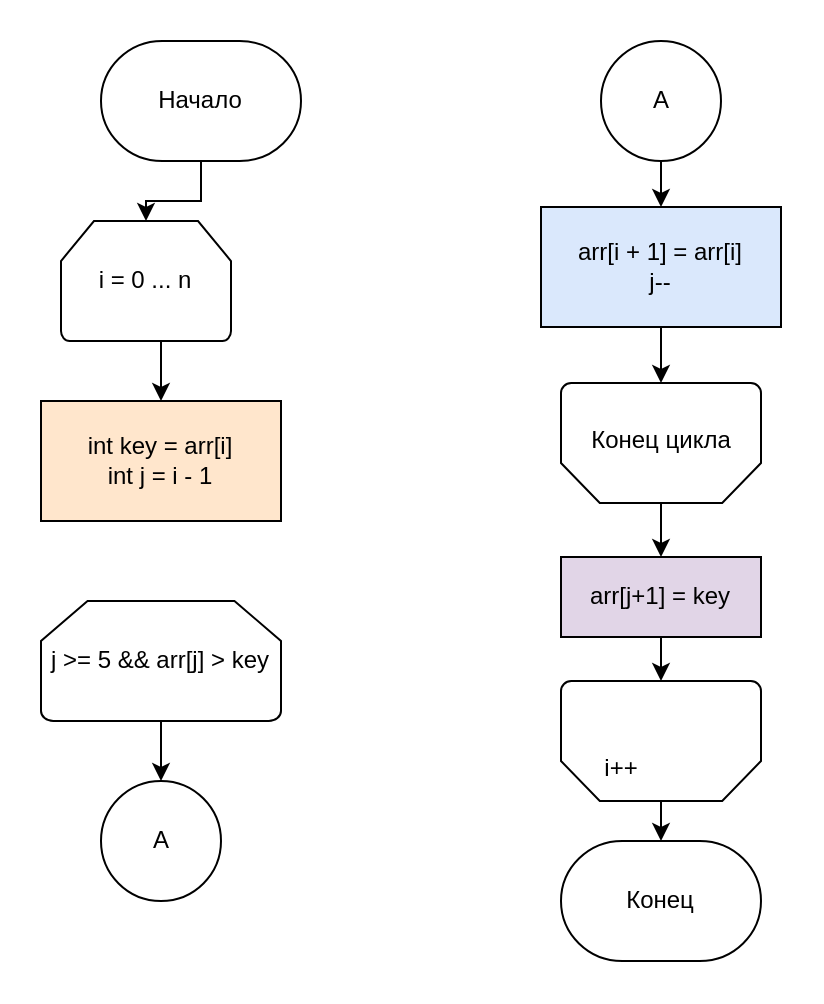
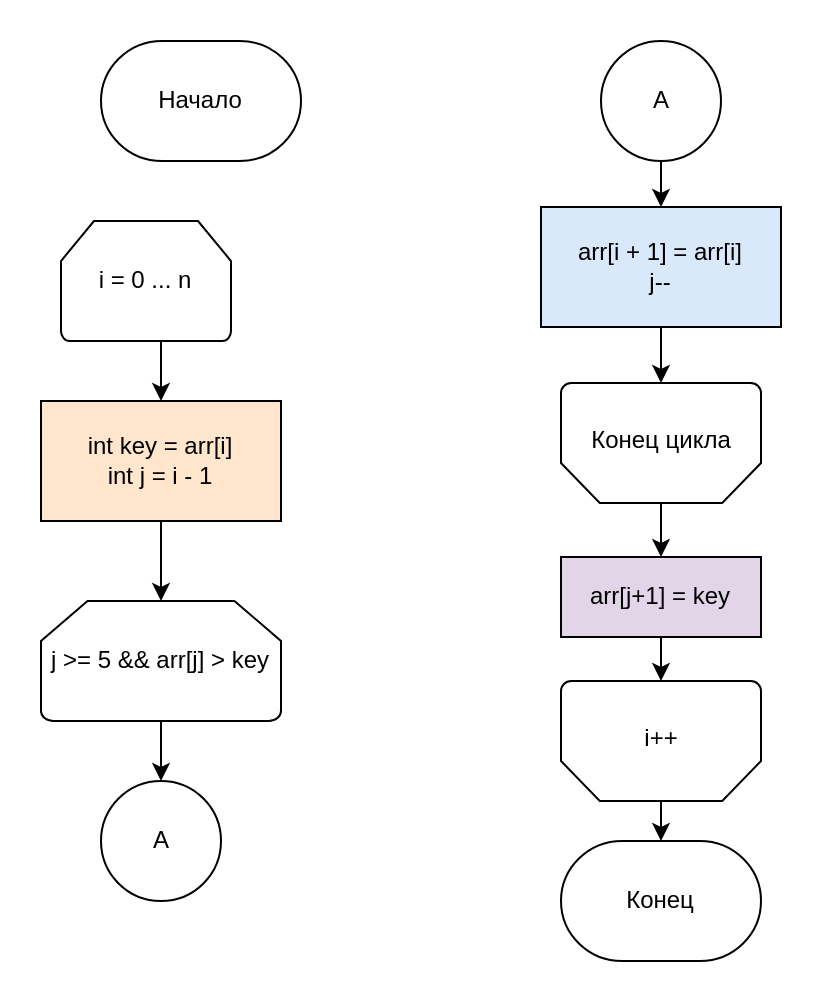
(190, 201) -> none
none -> (161, 554)
(621, 769) -> (661, 739)
